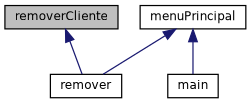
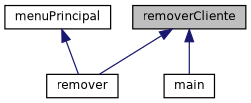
(193, 58) -> (189, 58)
